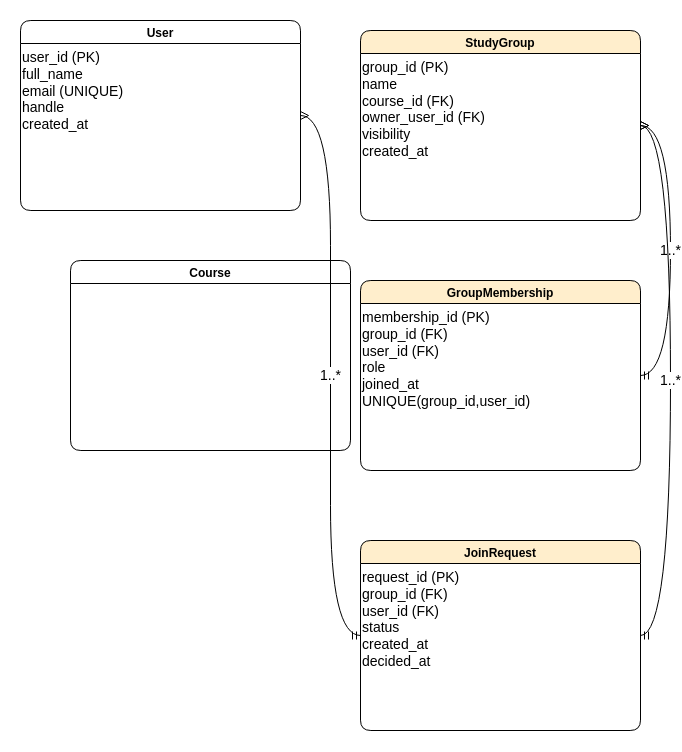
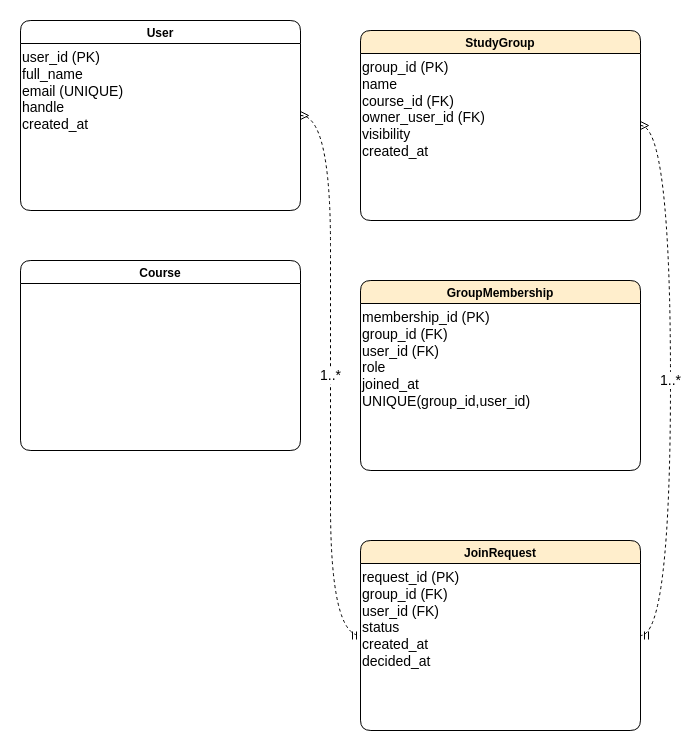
(667, 182) -> none
(330, 239) -> (330, 239)
(211, 356) -> (161, 356)
(668, 515) -> (668, 515)
